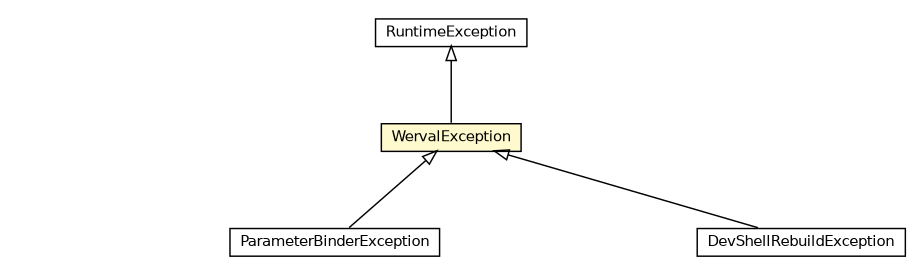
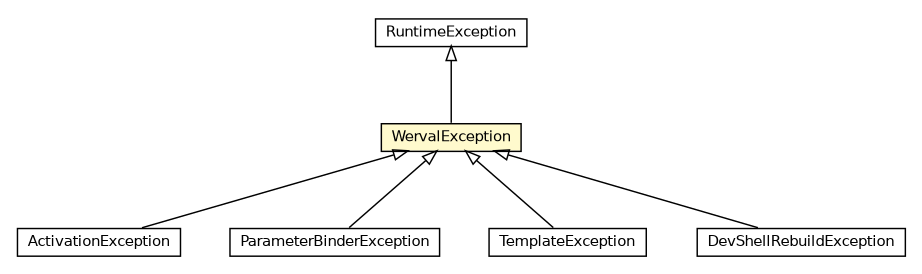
none -> (99, 242)
none -> (568, 242)
